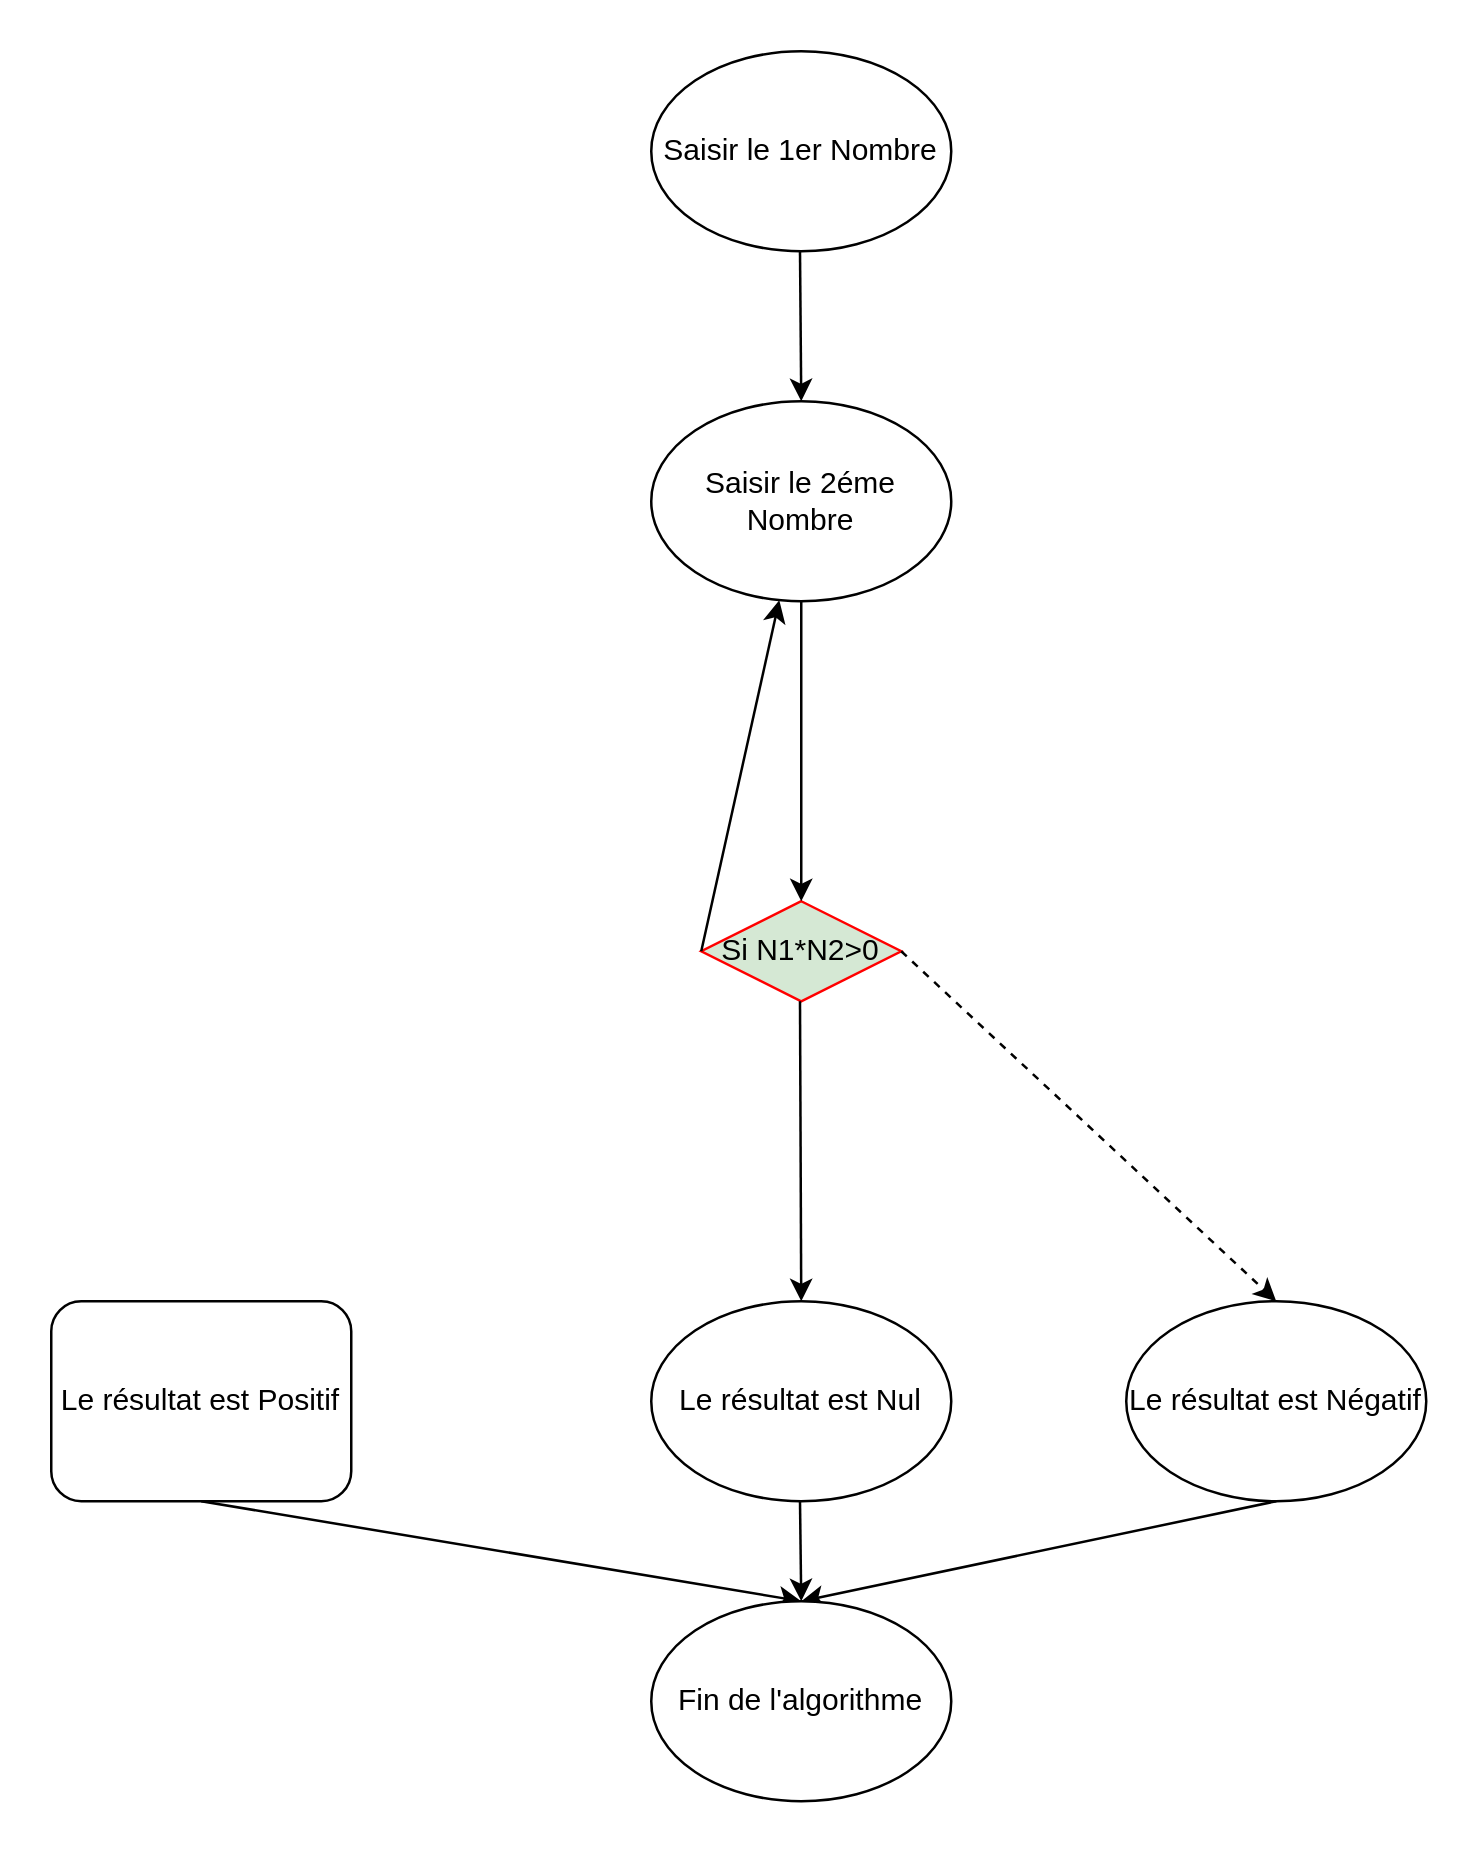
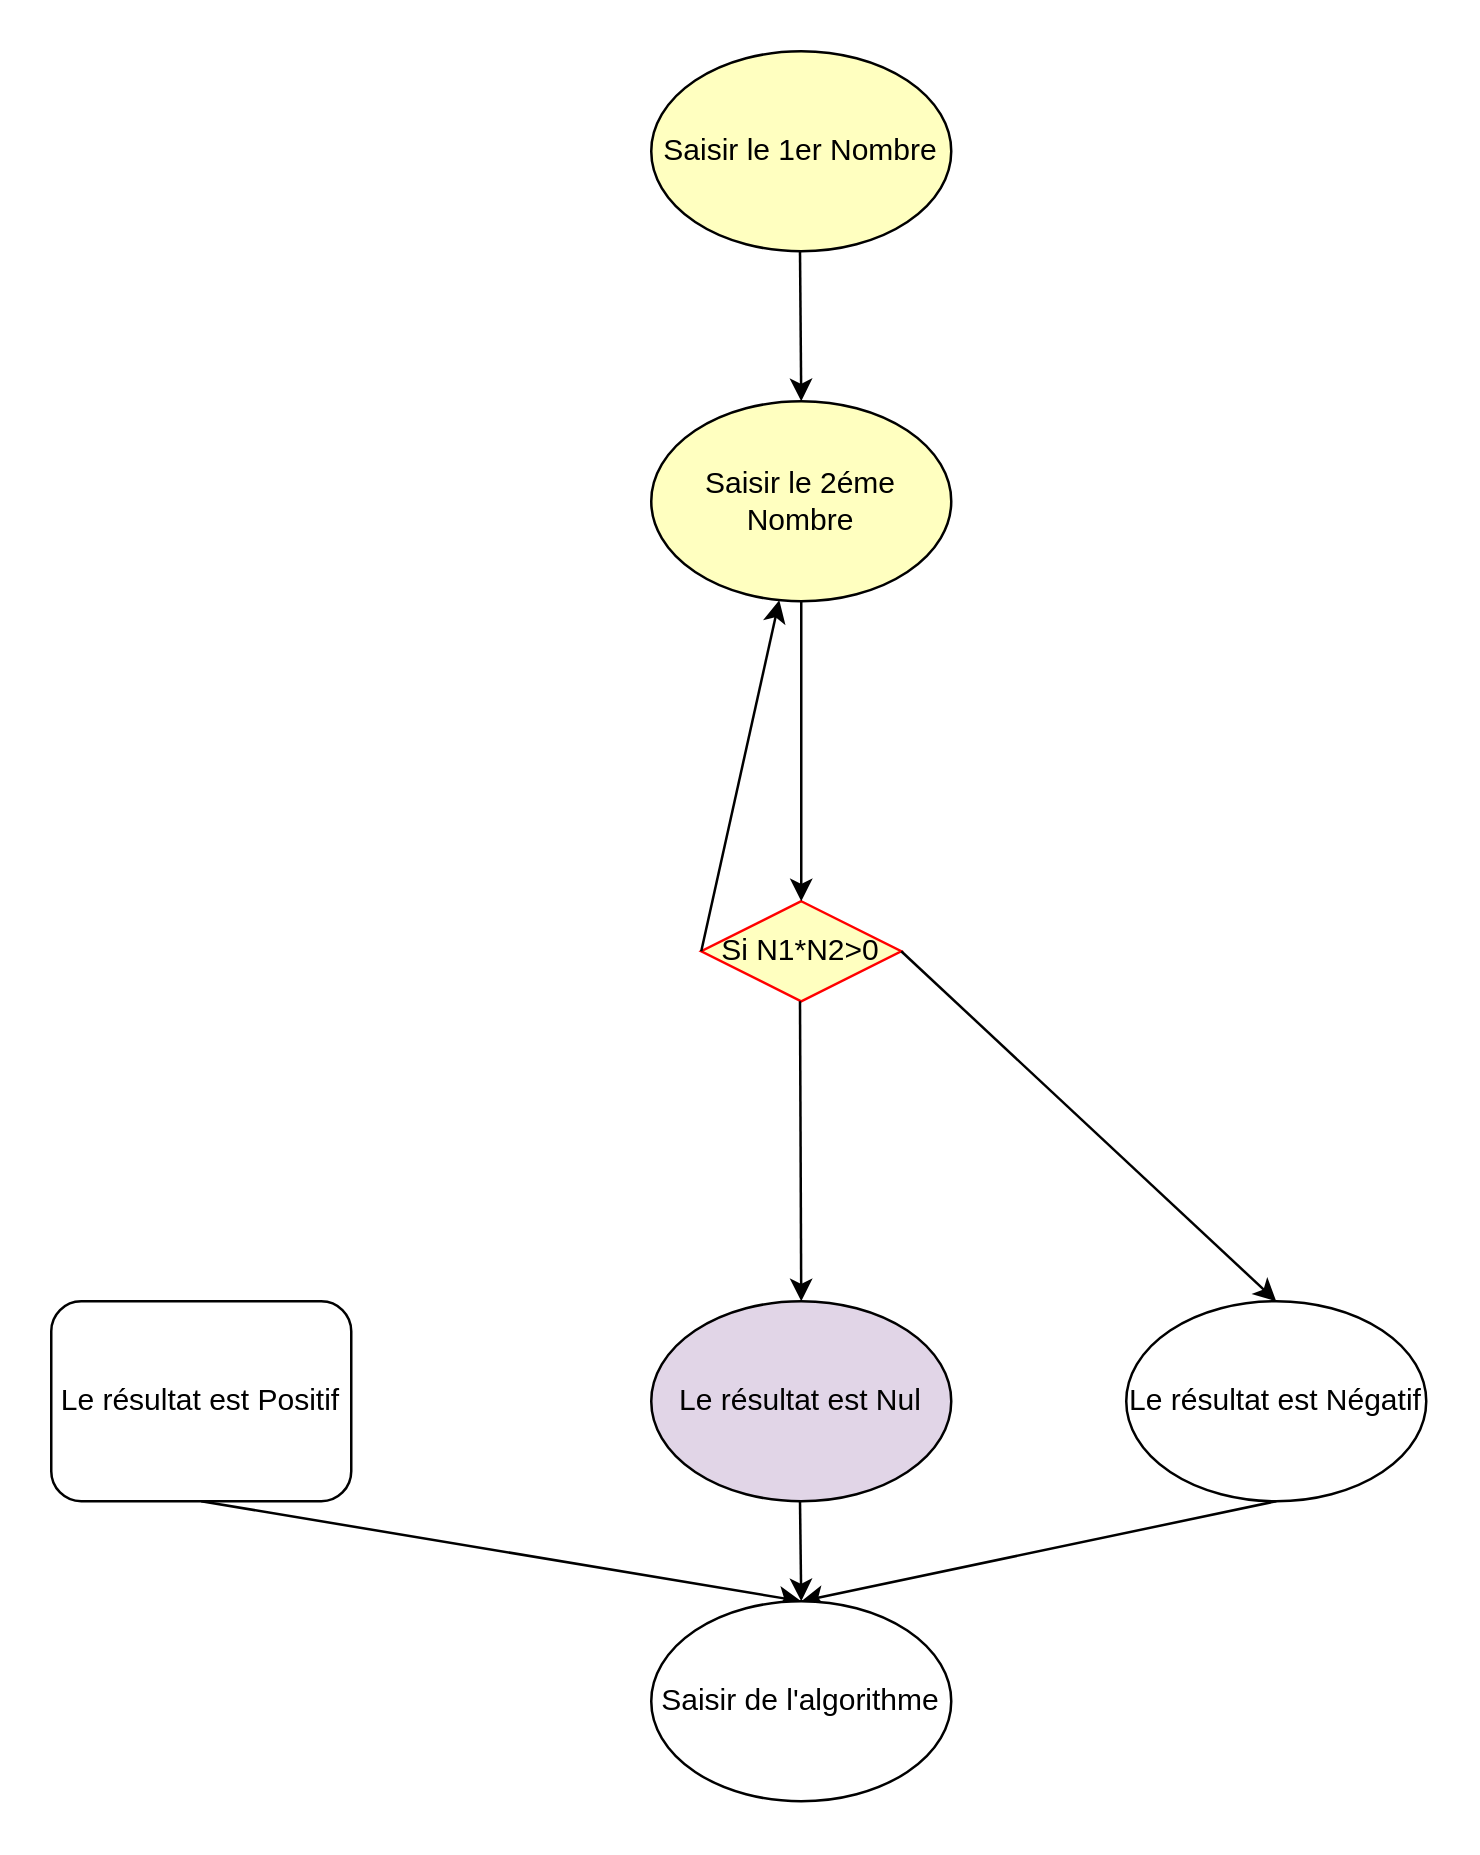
(801, 151) -> (801, 151)
(801, 501) -> (801, 501)
(801, 951) -> (801, 951)
(1084, 1122) -> (1084, 1122)
(801, 1401) -> (801, 1401)
(801, 1701) -> (801, 1701)
